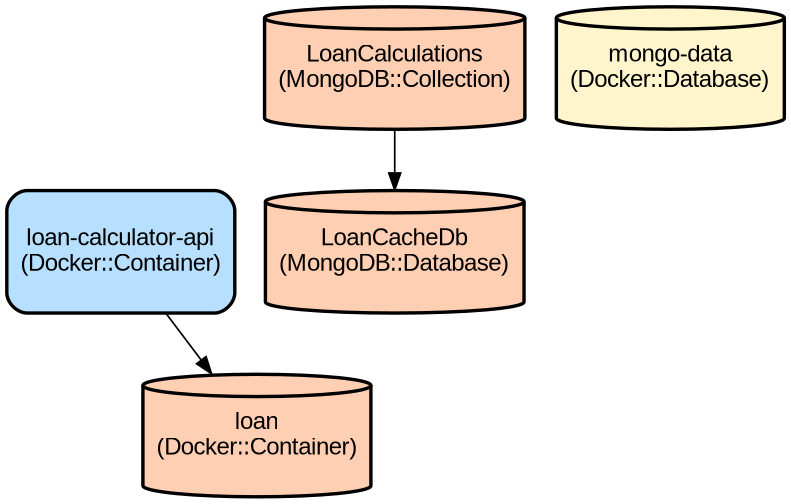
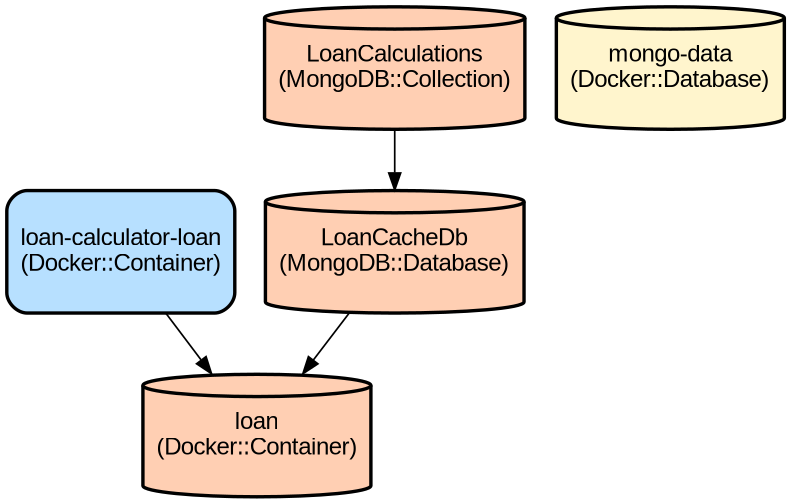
(121, 252) -> (121, 252)
none -> (331, 337)
